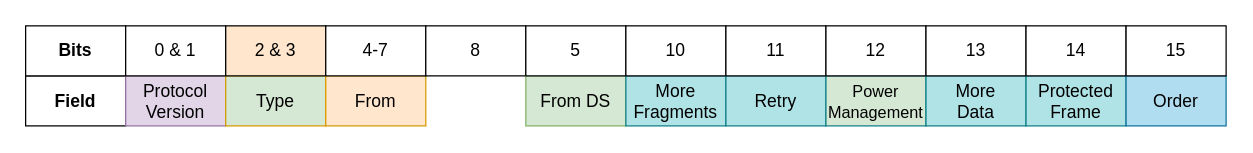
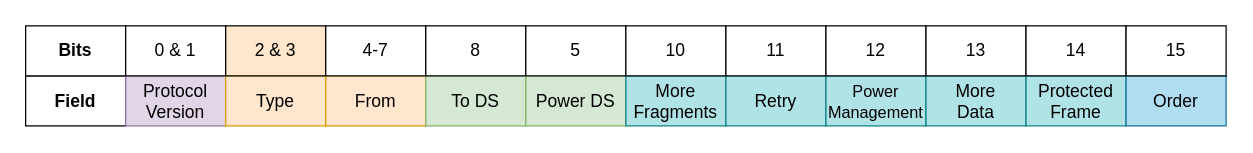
(276, 101) -> (276, 101)
none -> (476, 101)
(576, 101) -> (576, 101)
(876, 101) -> (876, 101)
